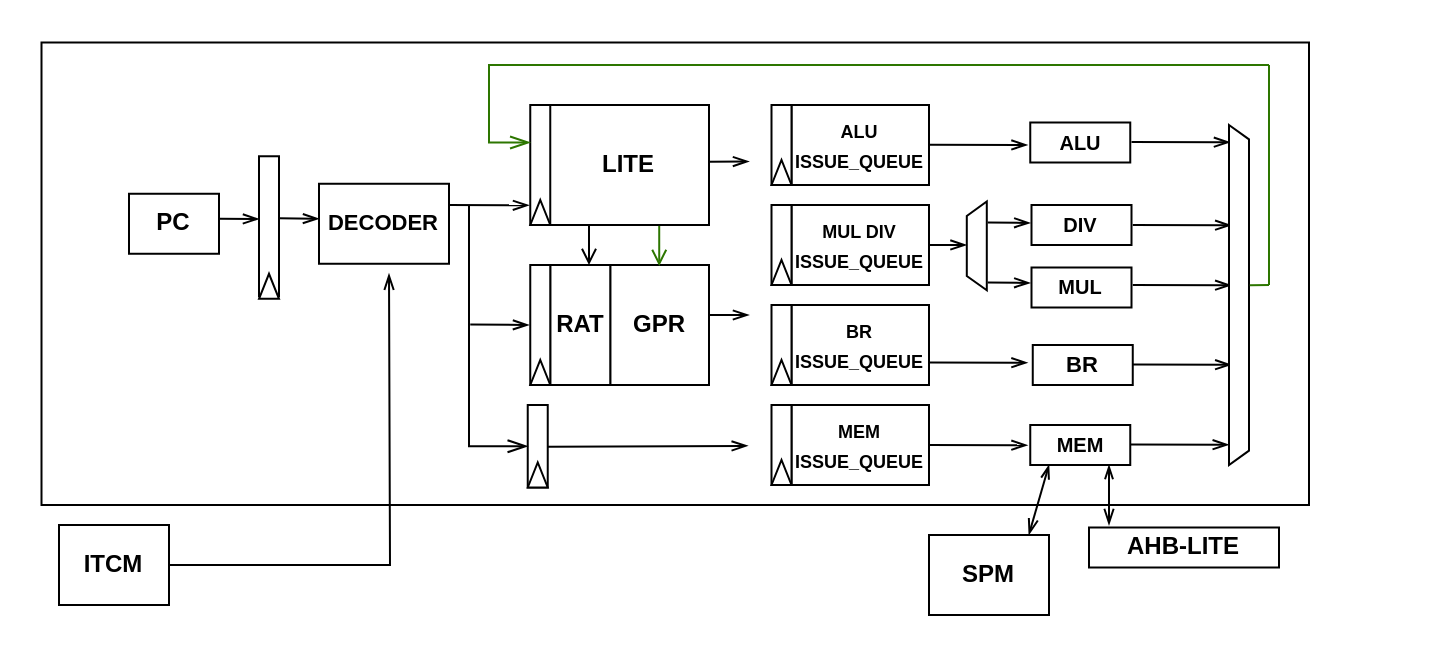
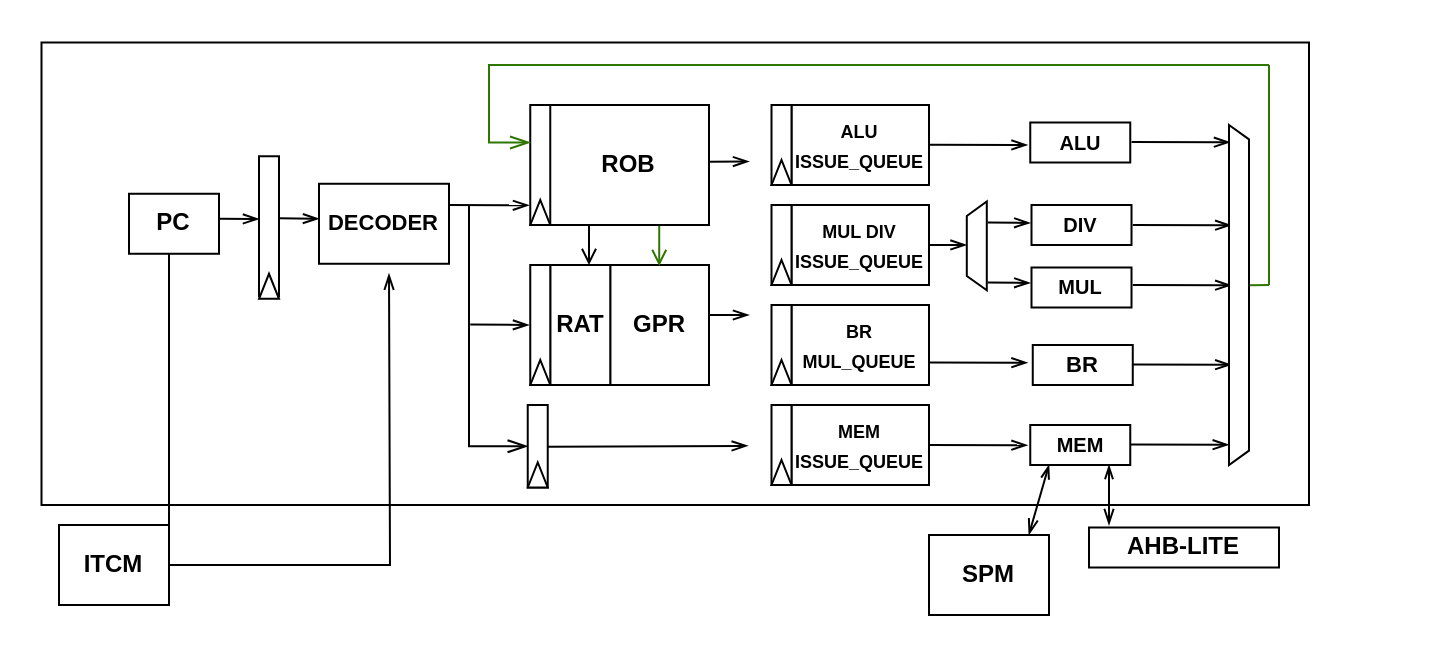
(629, 165) -> (629, 165)
(860, 345) -> (860, 345)
none -> (169, 389)
